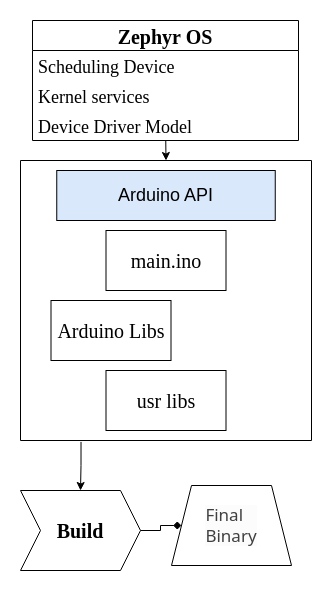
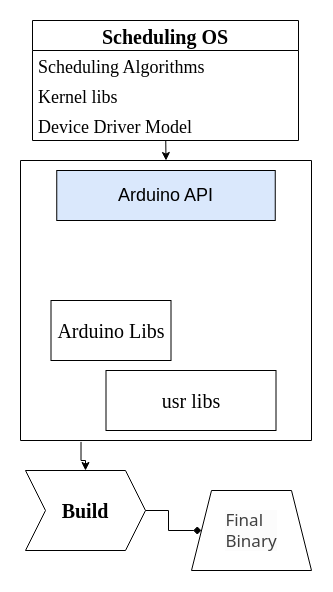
(165, 37) -> (165, 37)
(114, 67) -> (132, 67)
(107, 97) -> (84, 97)
(166, 261) -> none
(166, 401) -> (191, 401)
(232, 526) -> (252, 531)
(81, 531) -> (86, 511)
